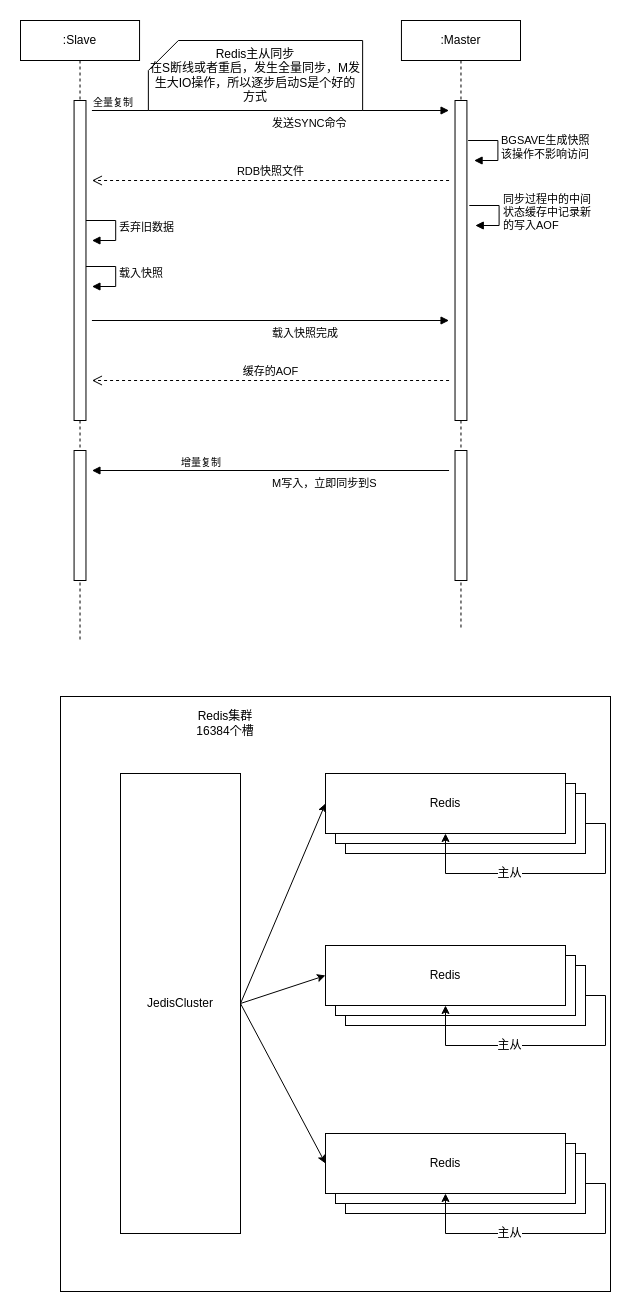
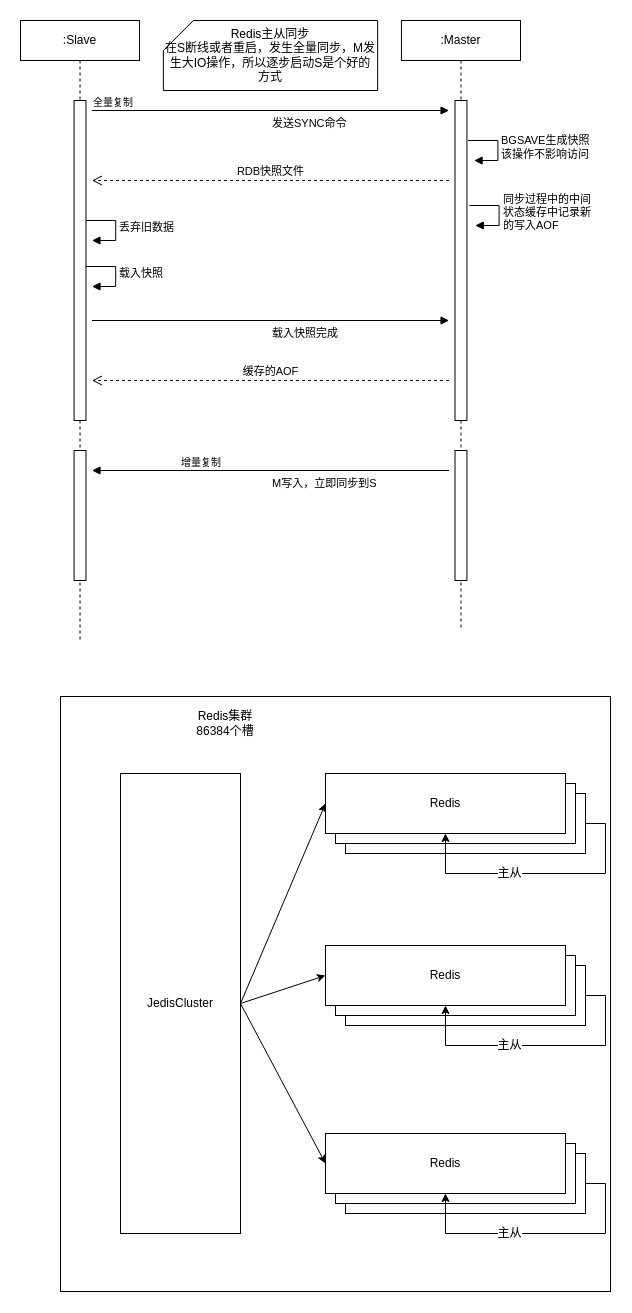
(256, 76) -> (271, 56)
(226, 724) -> (226, 724)
